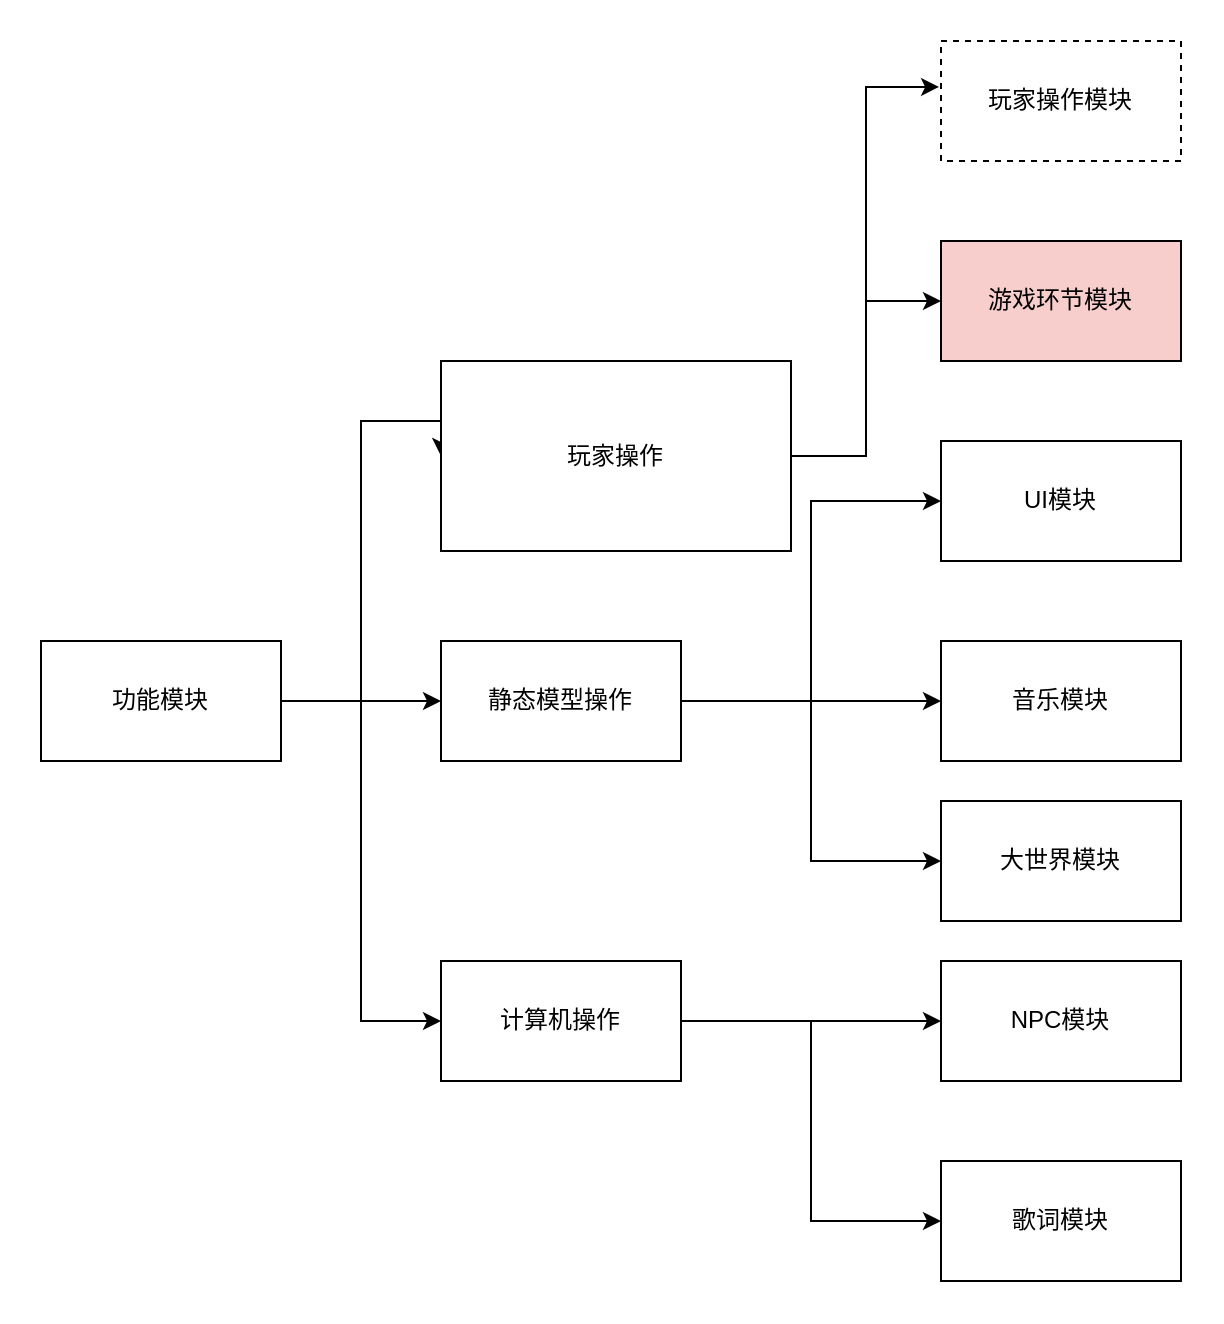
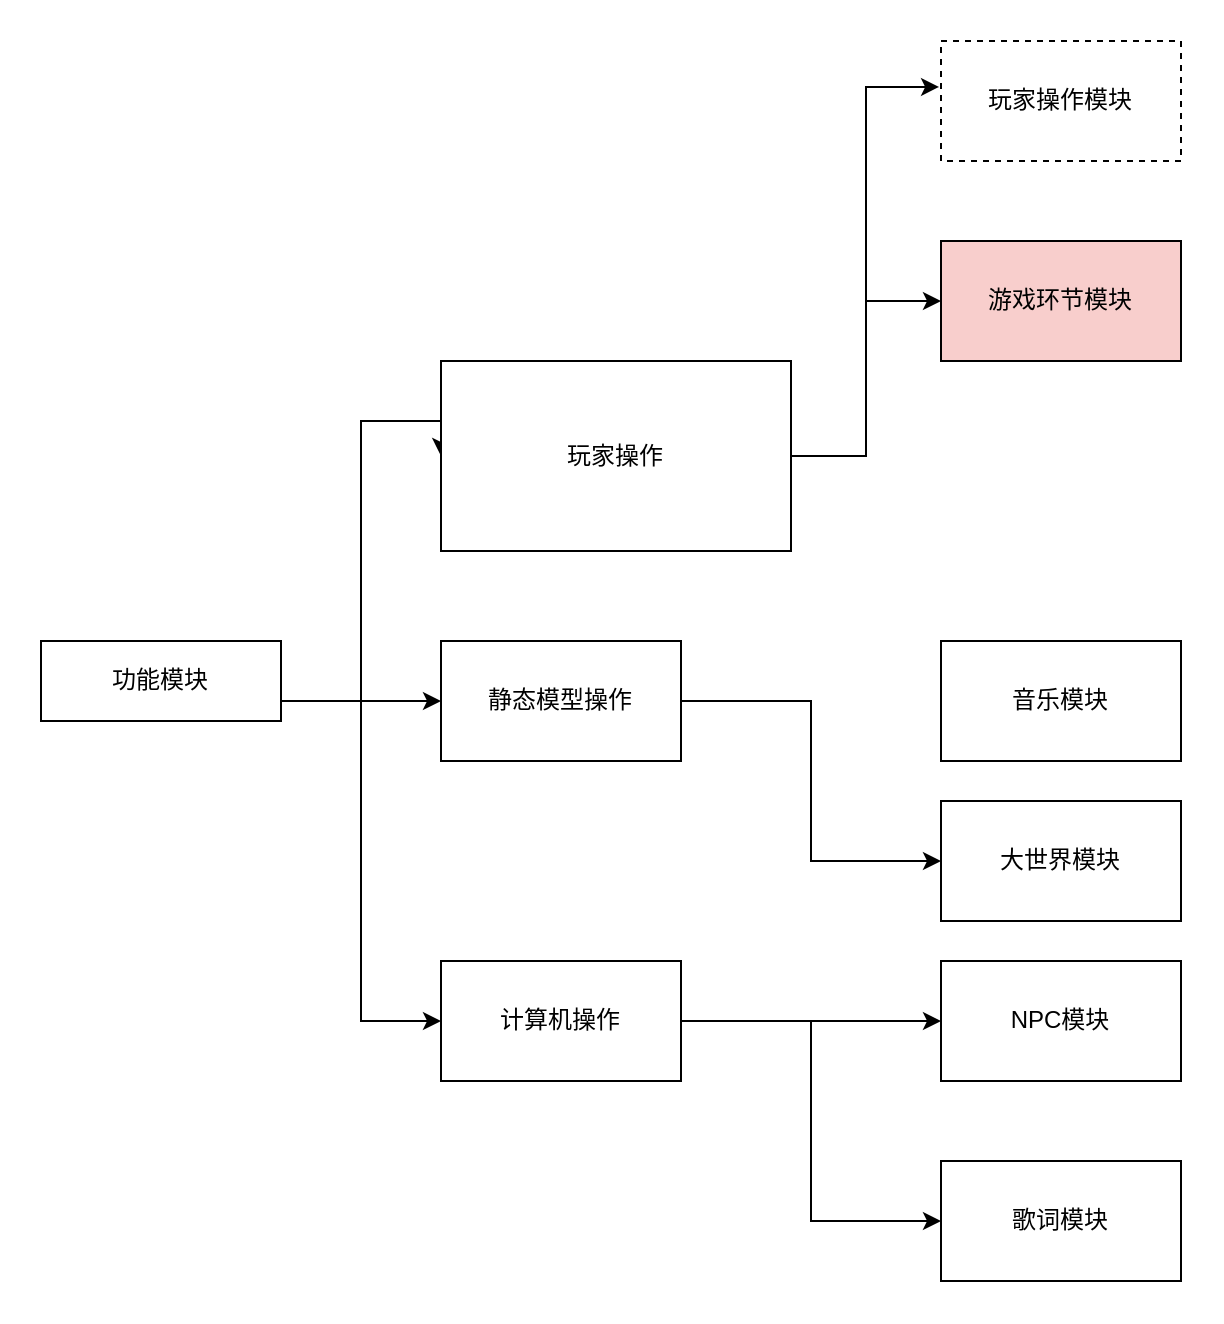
(1061, 501) -> none
(811, 541) -> none
(161, 701) -> (161, 681)
(871, 701) -> none
